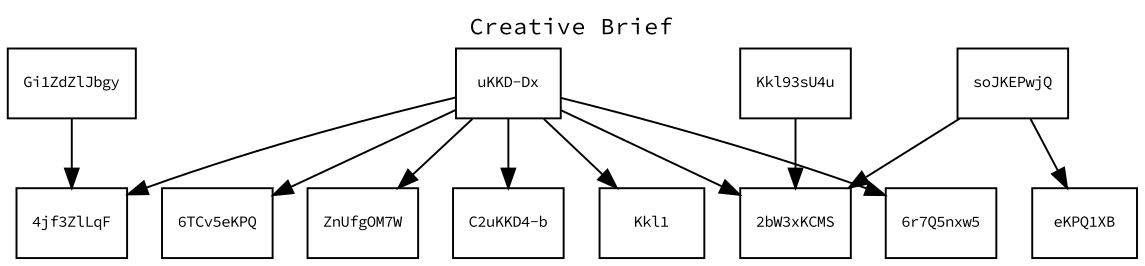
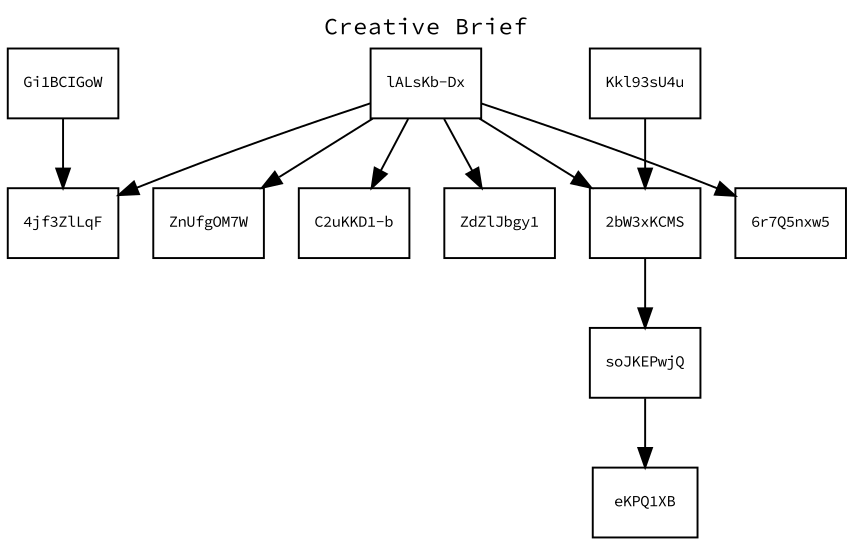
(72, 83) -> (63, 83)
(508, 83) -> (426, 83)
(913, 148) -> (645, 283)
(217, 223) -> none
(508, 223) -> (354, 223)
(652, 223) -> (500, 223)
